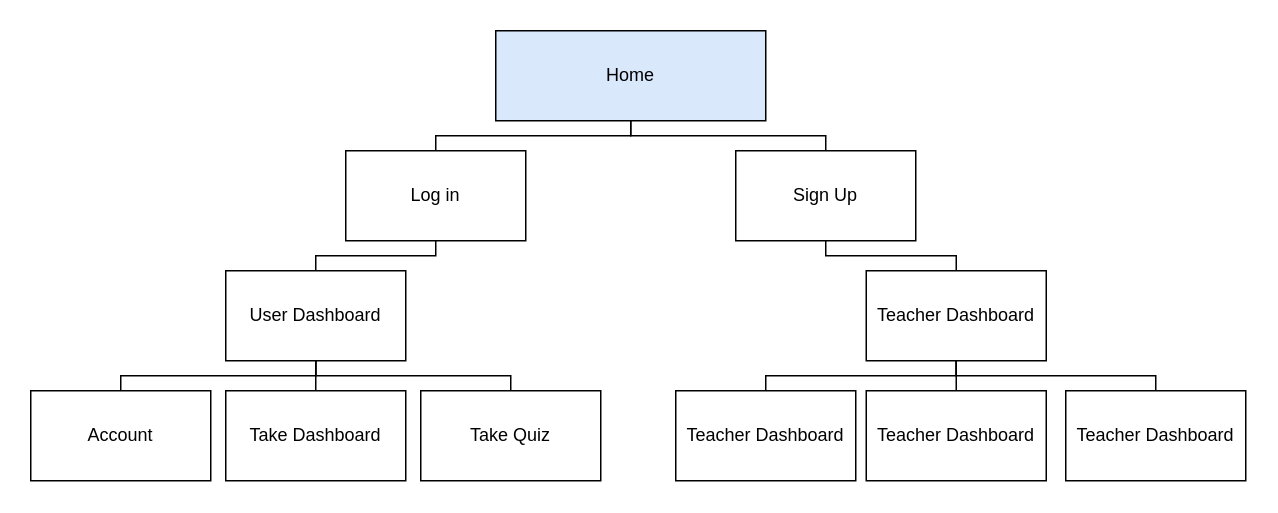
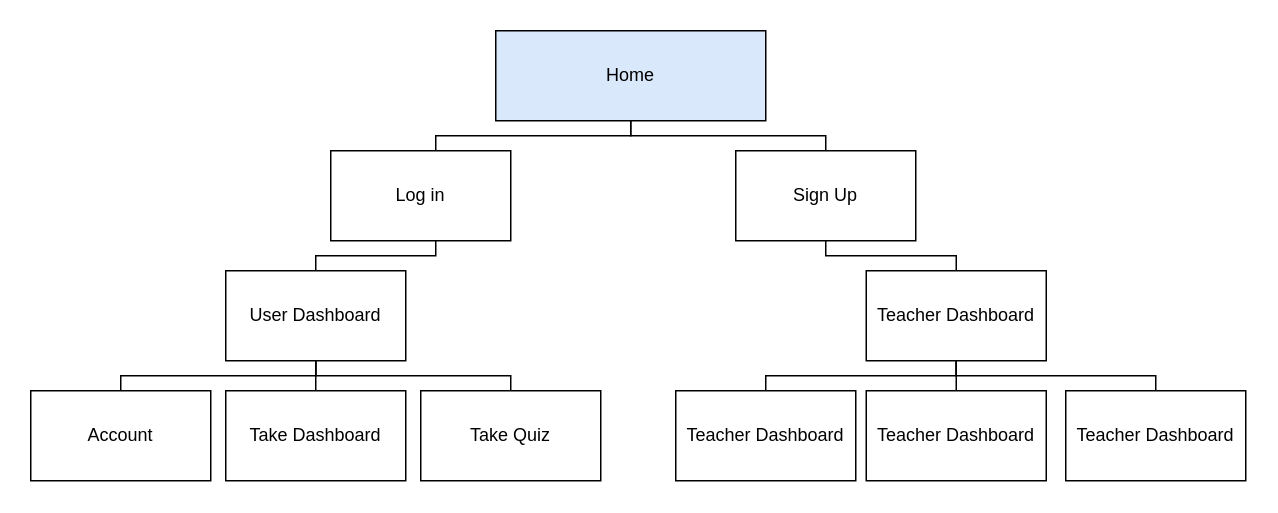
(436, 196) -> (421, 196)
